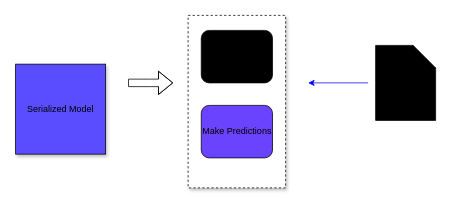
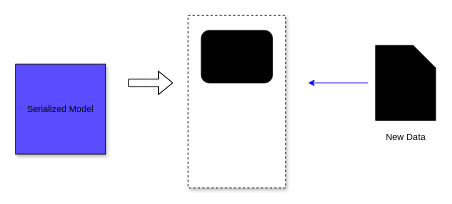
(237, 132) -> none
none -> (405, 138)
